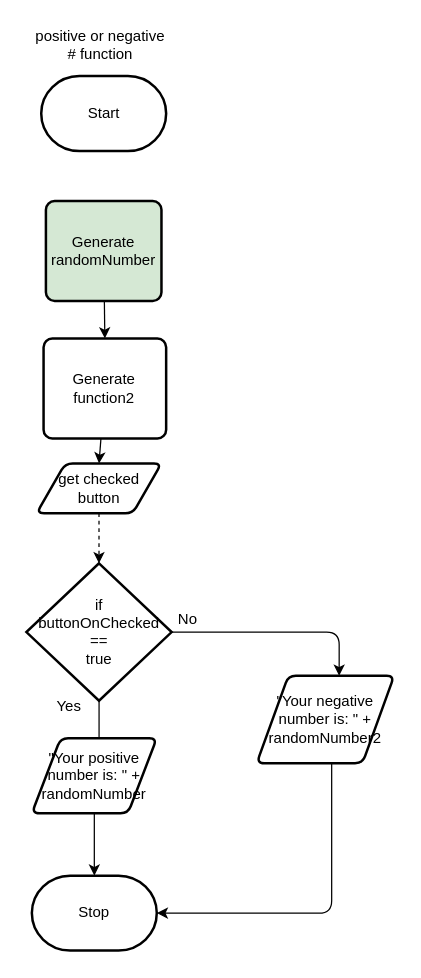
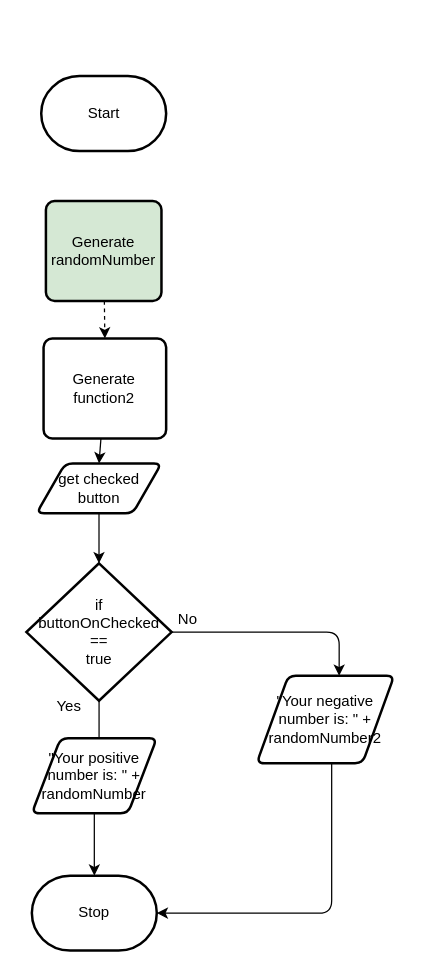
(101, 44) -> none
(105, 316) -> (105, 316)
(99, 533) -> (99, 533)
